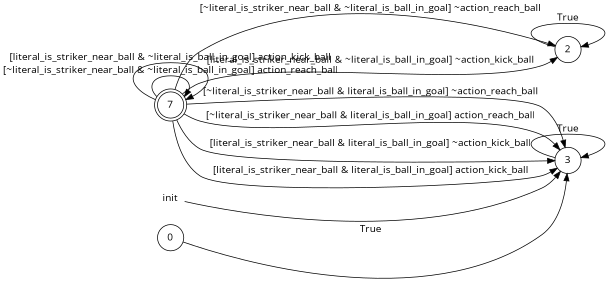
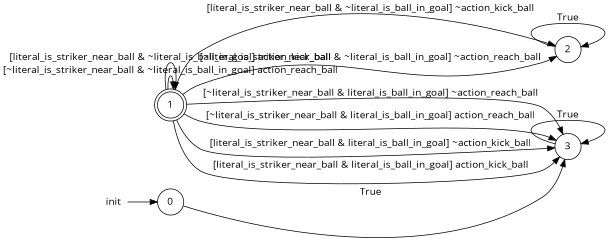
(171, 105) -> (171, 105)
(374, 221) -> (139, 202)
